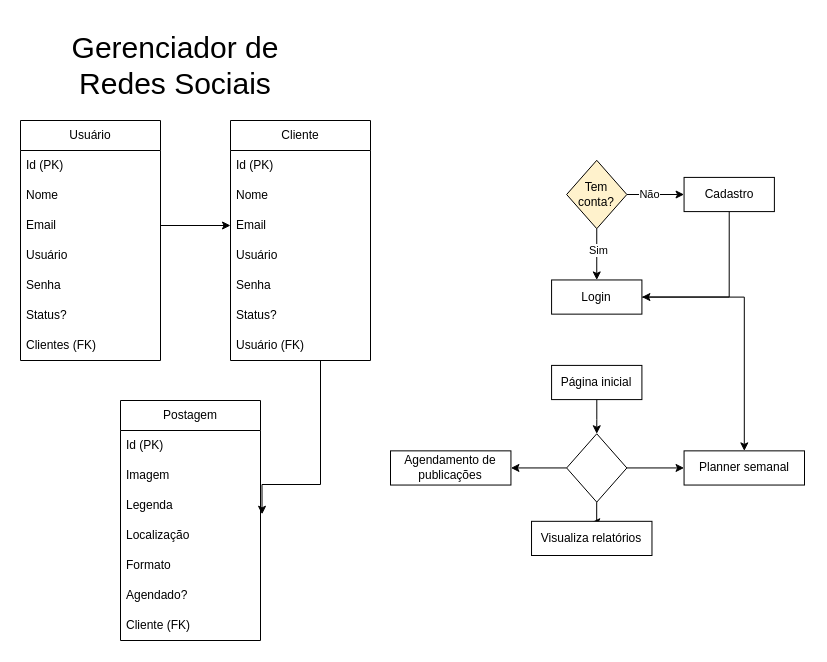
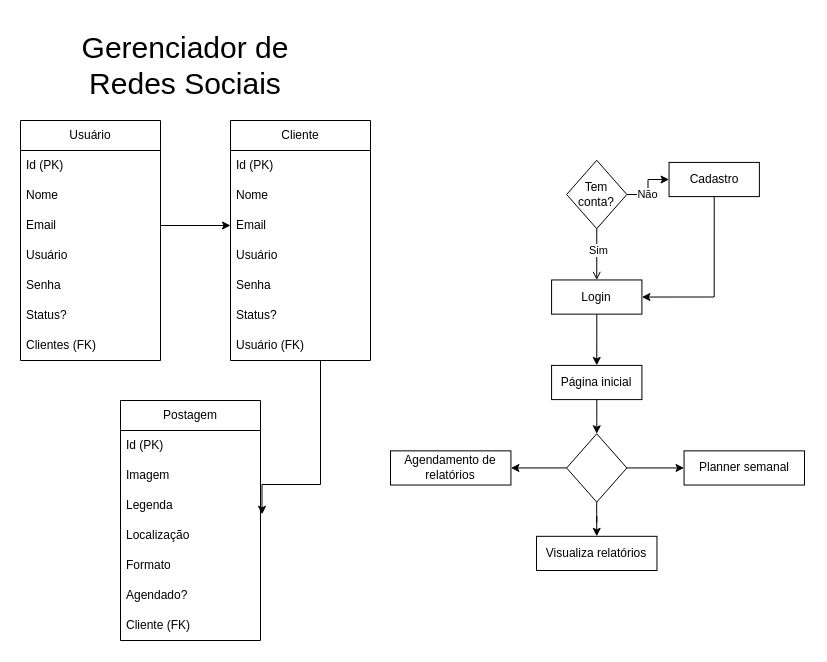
(176, 66) -> (186, 66)
(597, 195) -> (597, 195)
(729, 195) -> (714, 180)
(597, 272) -> (597, 273)
(744, 364) -> (597, 337)
(451, 468) -> (451, 468)
(592, 538) -> (597, 553)
